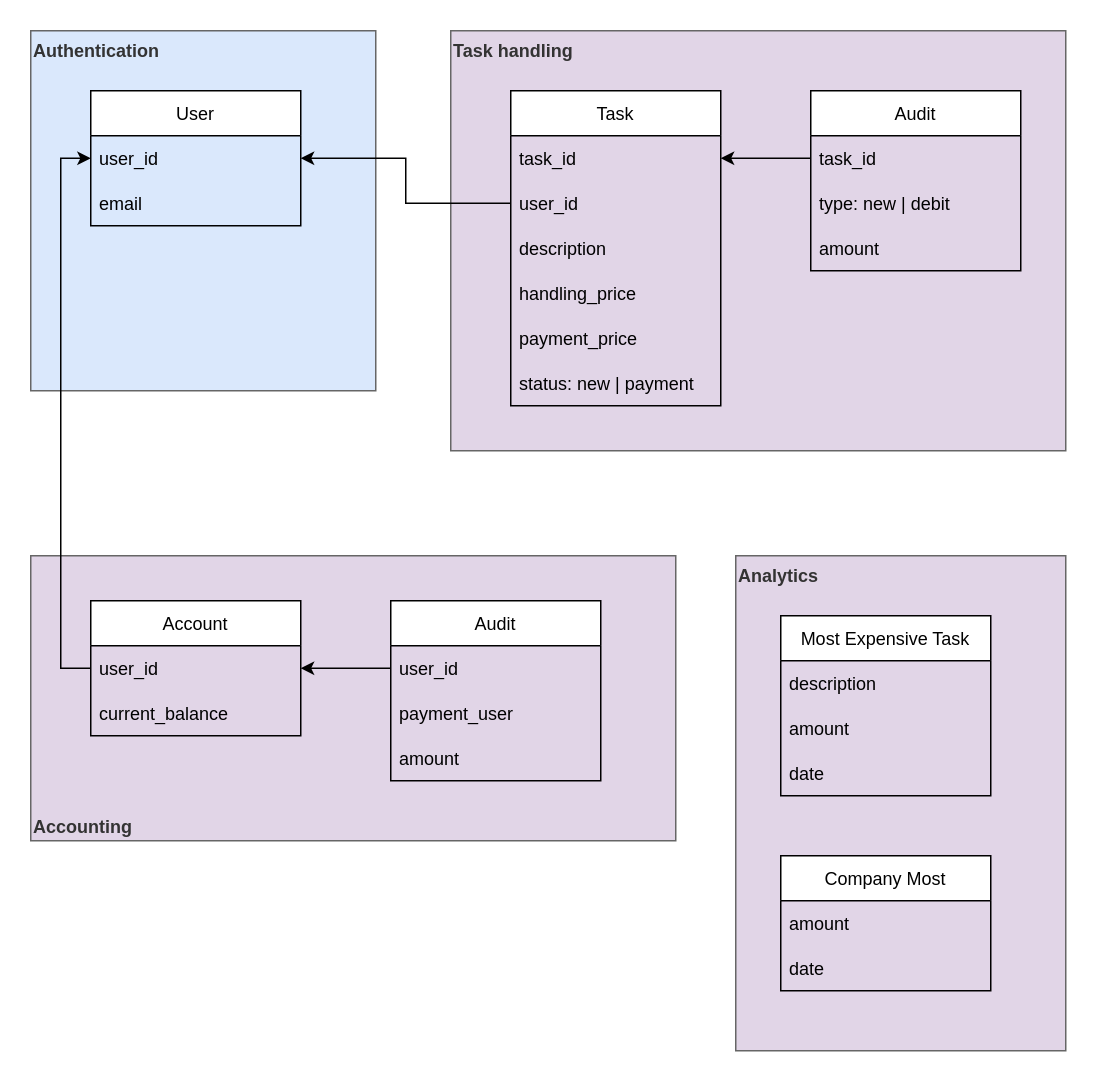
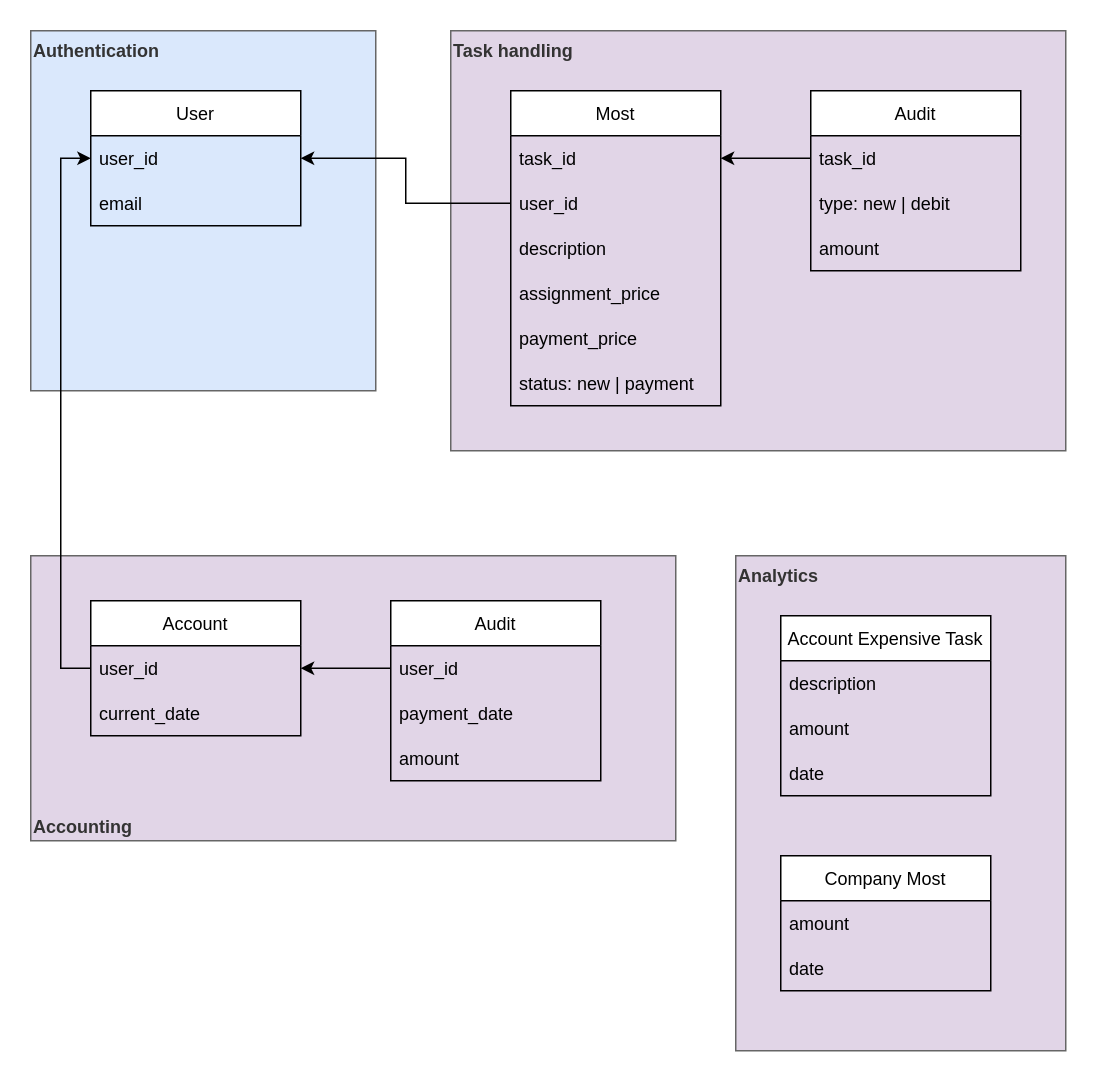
(615, 114) -> (615, 114)
(583, 294) -> (595, 294)
(885, 639) -> (885, 639)
(172, 714) -> (159, 714)
(459, 714) -> (459, 714)
